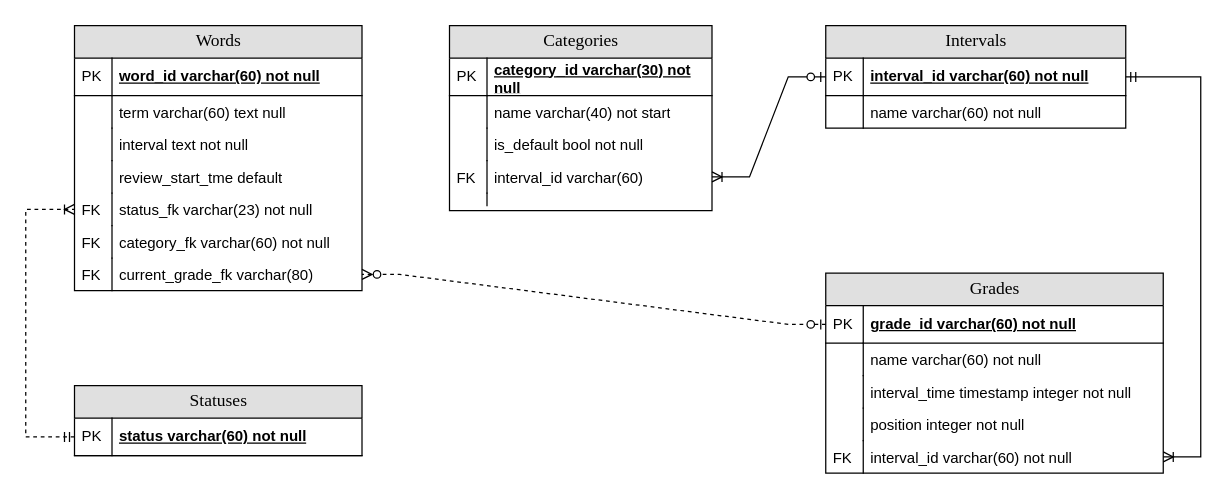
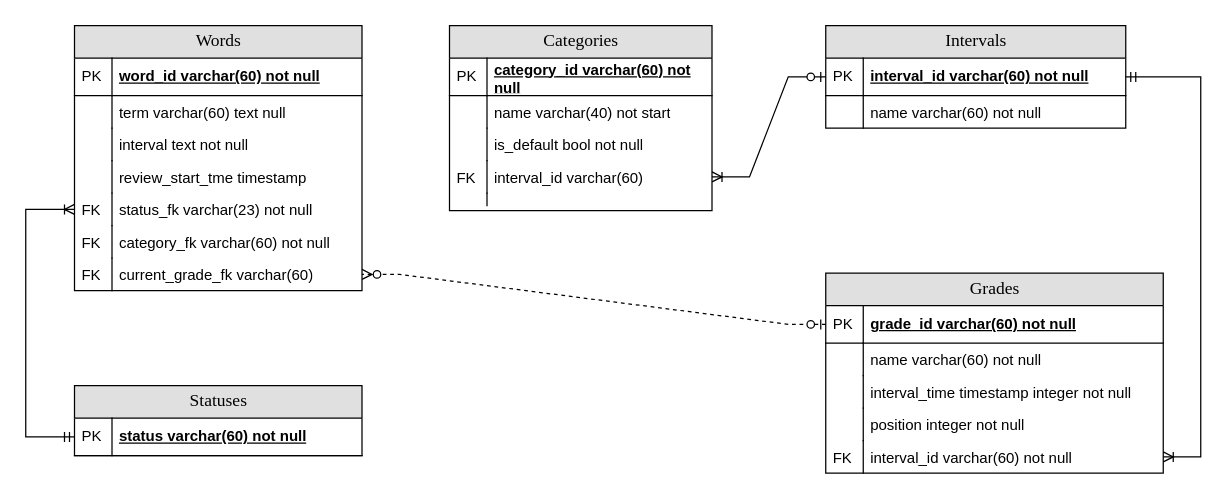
(601, 77) -> (601, 77)
(214, 178) -> (223, 178)
(235, 276) -> (235, 276)
(26, 322) -> (26, 322)
